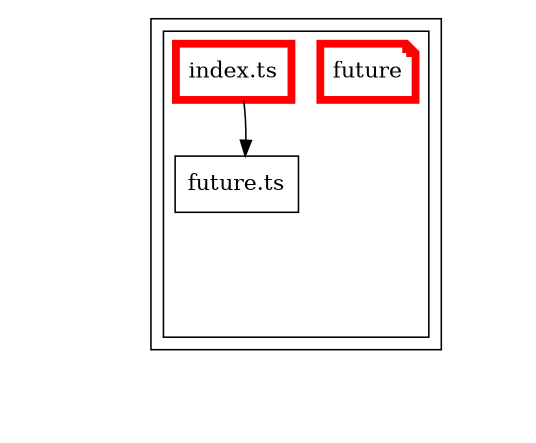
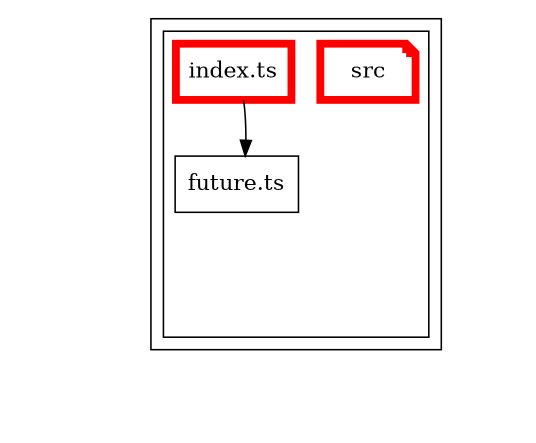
(368, 72) -> (368, 72)
